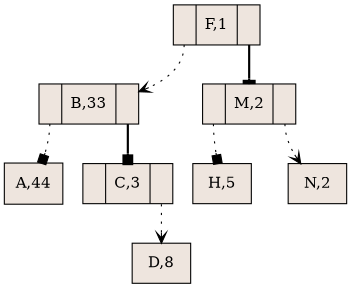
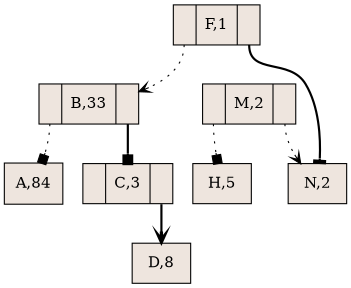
(249, 62) -> (306, 85)
(34, 184) -> (34, 184)
(161, 218) -> (161, 218)
